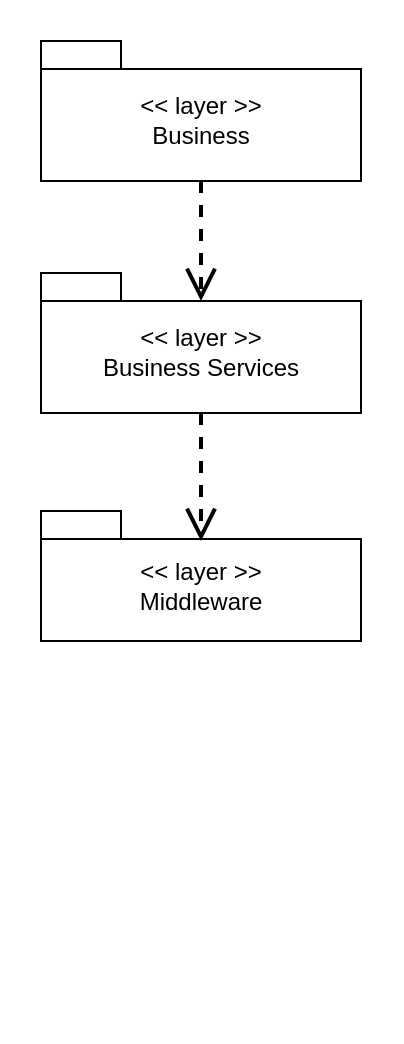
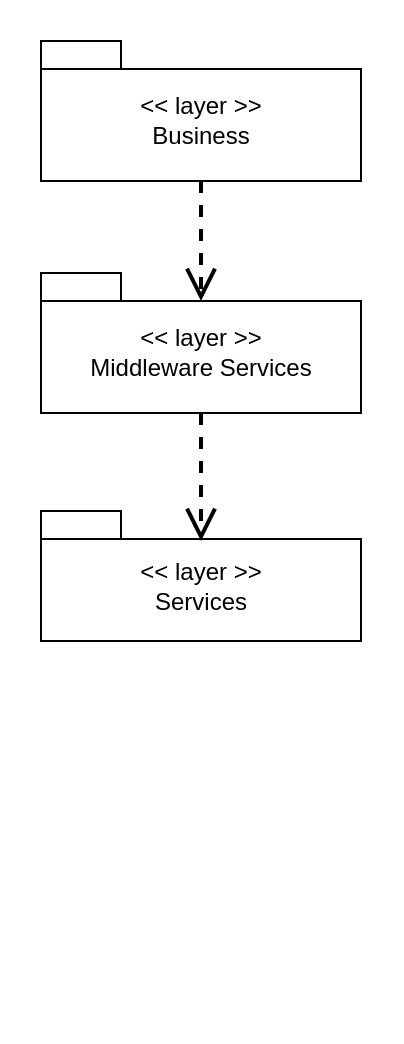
(202, 353) -> (202, 353)
(202, 587) -> (202, 587)
